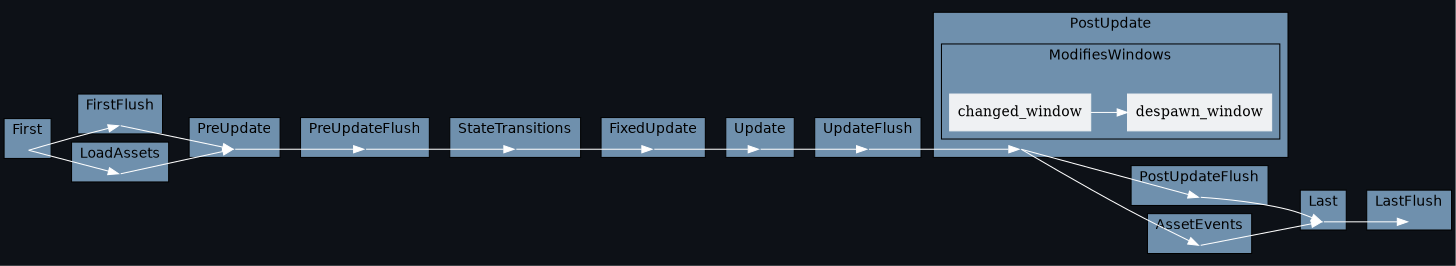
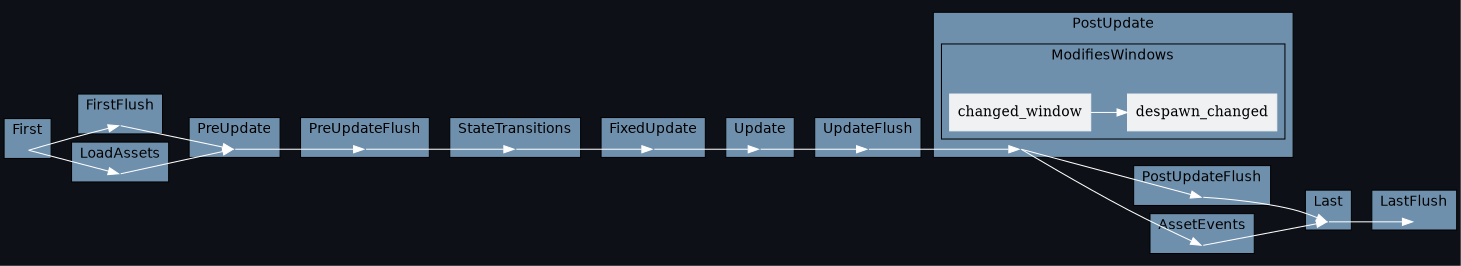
(1200, 112) -> (1202, 112)
